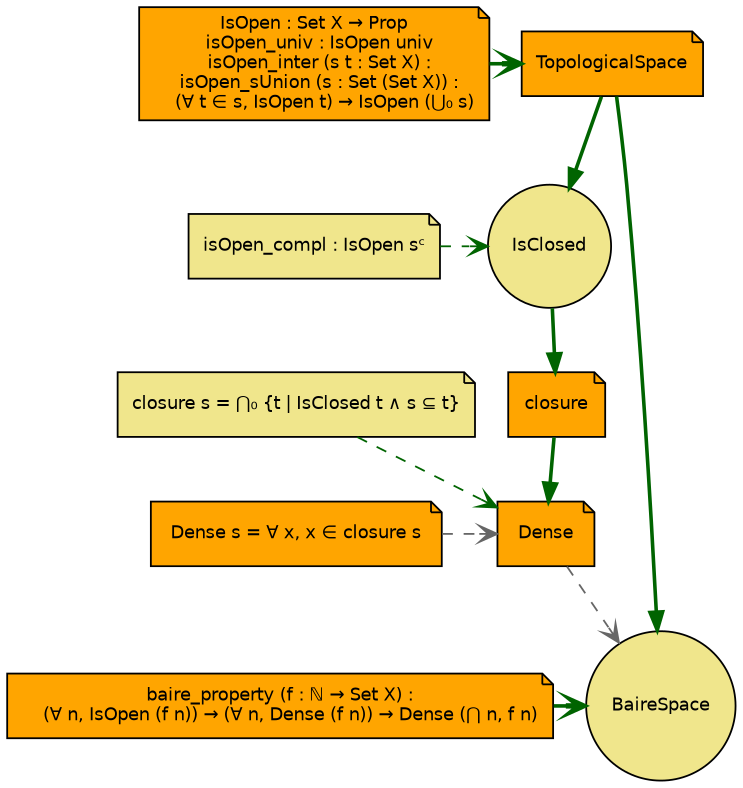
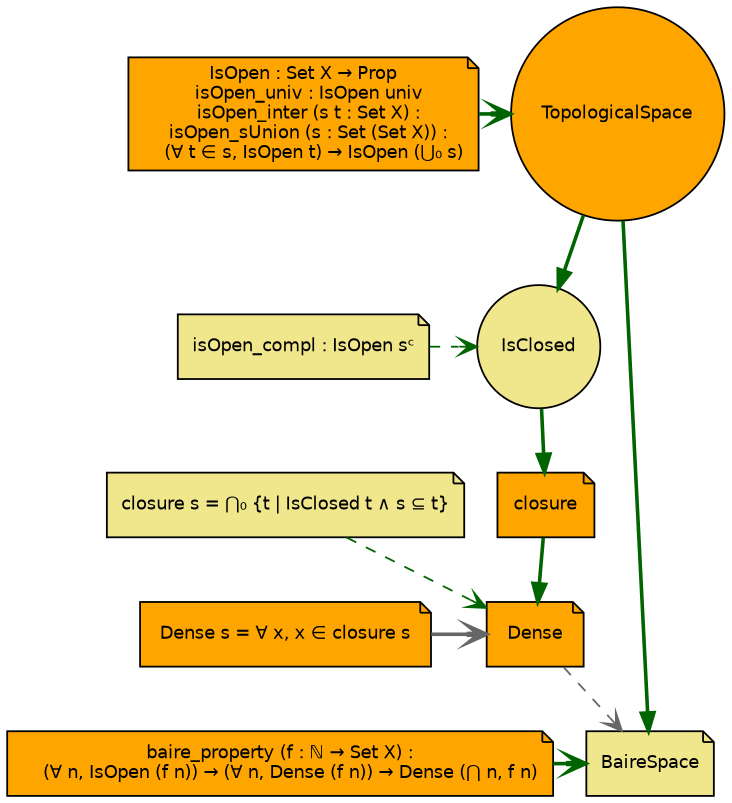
(612, 64) -> (618, 114)
(461, 534) -> (450, 634)
(661, 706) -> (650, 764)
